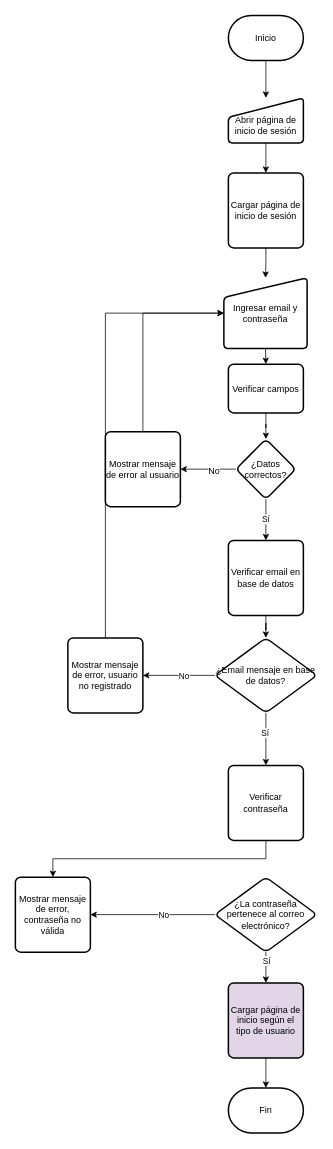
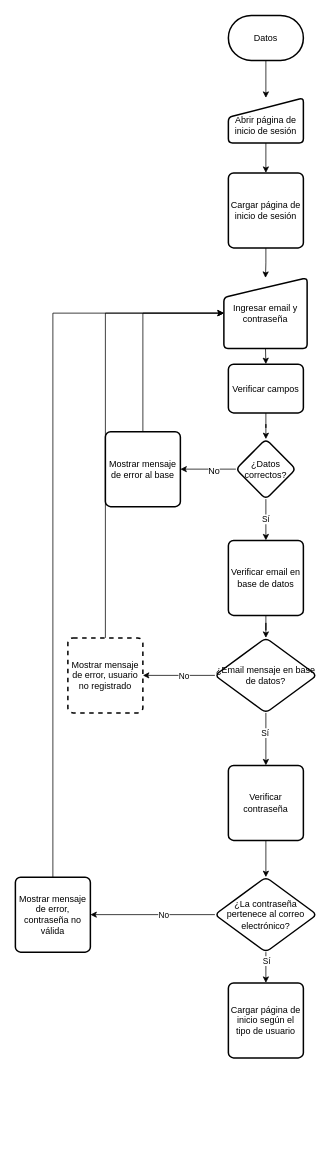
(266, 38) -> (266, 38)
none -> (53, 313)
(143, 469) -> (143, 469)
(105, 675) -> (105, 675)
(162, 859) -> (266, 858)
(266, 1020) -> (266, 1020)
(266, 1081) -> none
(266, 1110) -> none
